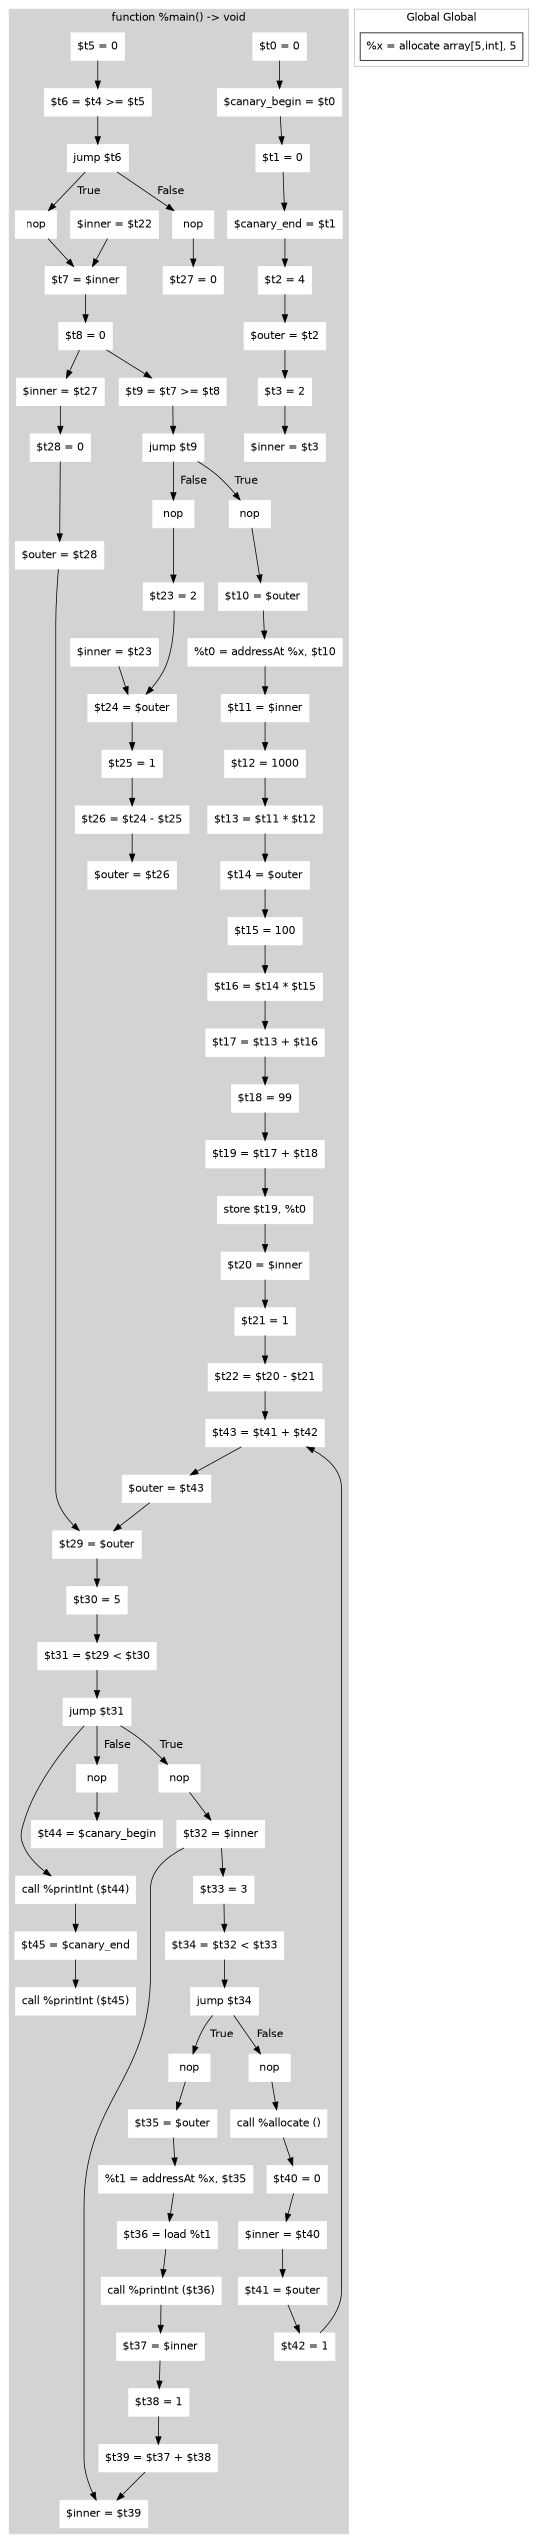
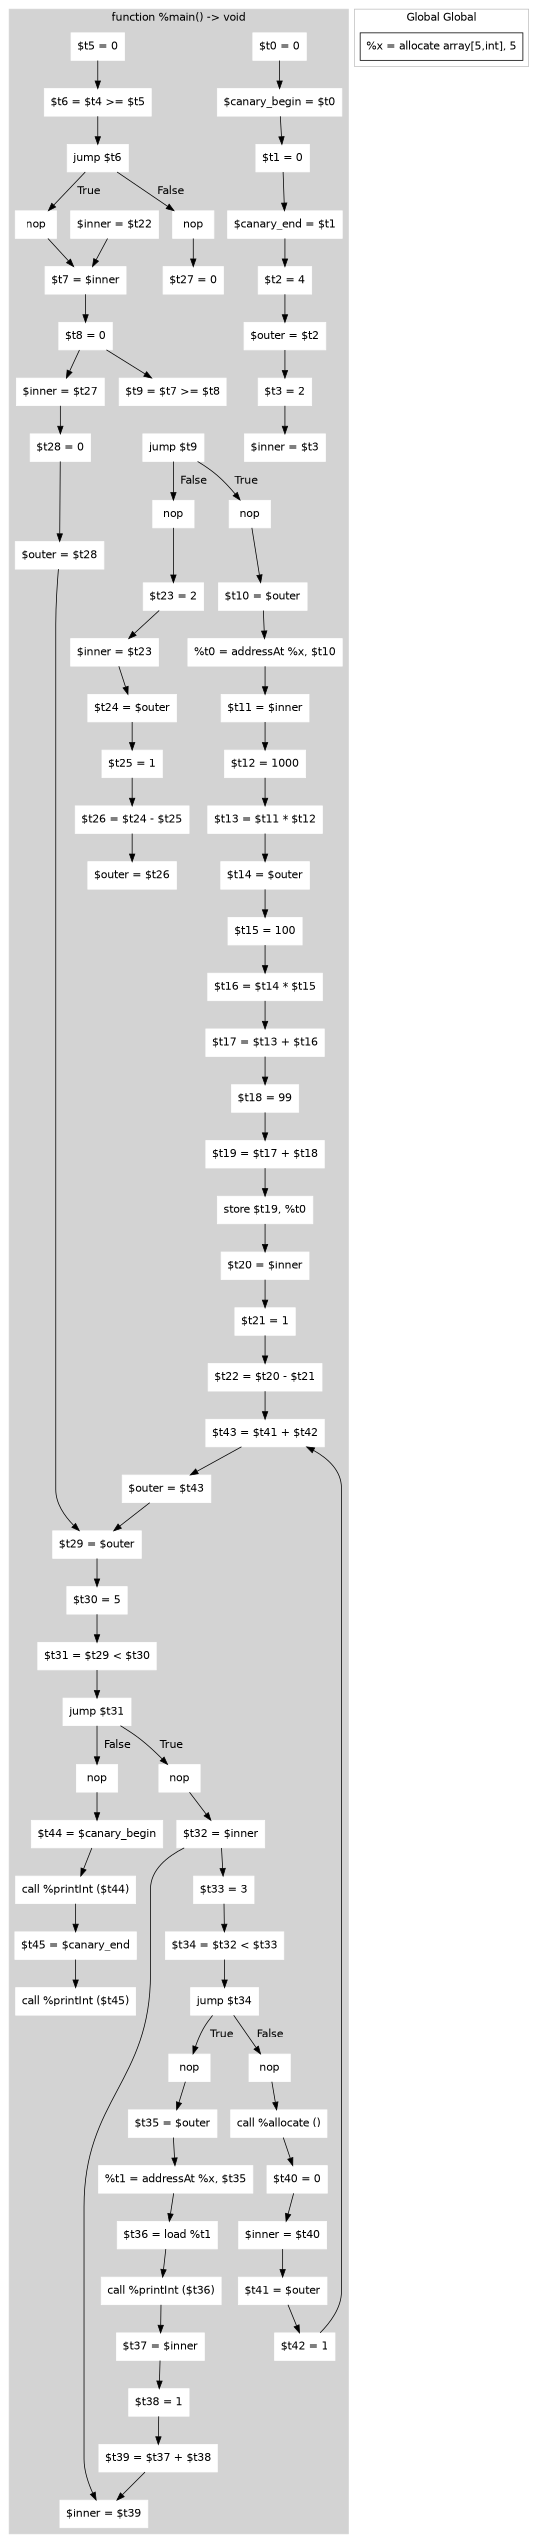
(173, 416) -> none
(170, 652) -> (147, 622)
(34, 1796) -> (88, 1858)
